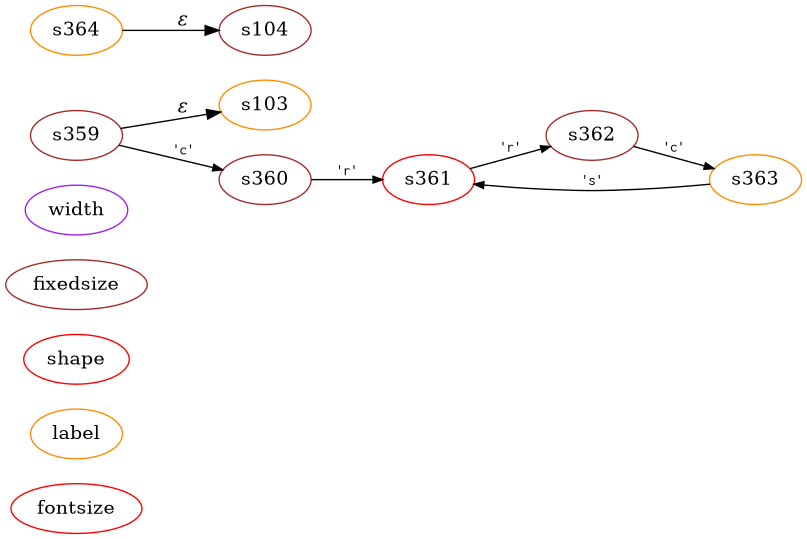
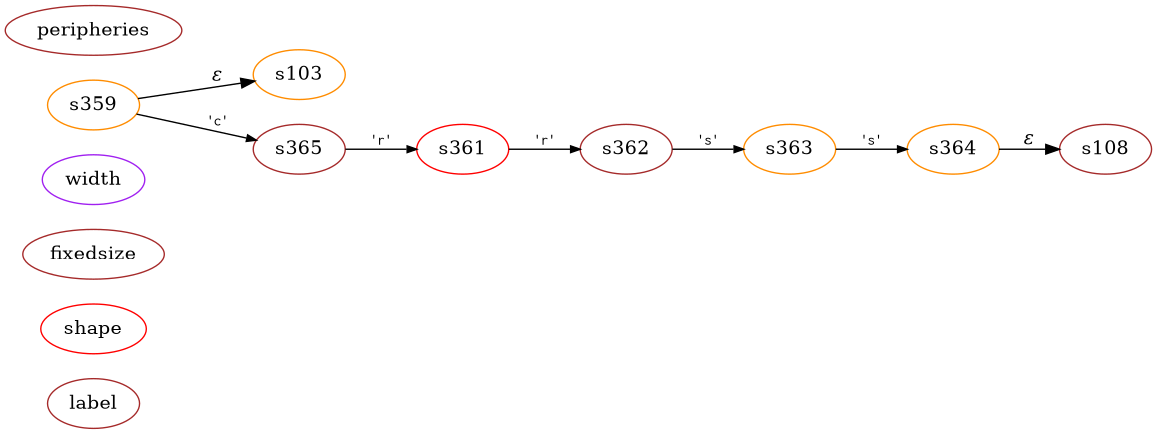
none -> (94, 30)
(265, 30) -> (1106, 149)
(76, 135) -> (94, 105)
(674, 148) -> (708, 141)
(265, 180) -> (299, 149)
(597, 191) -> (866, 149)
(76, 434) -> (94, 404)
(76, 509) -> none
